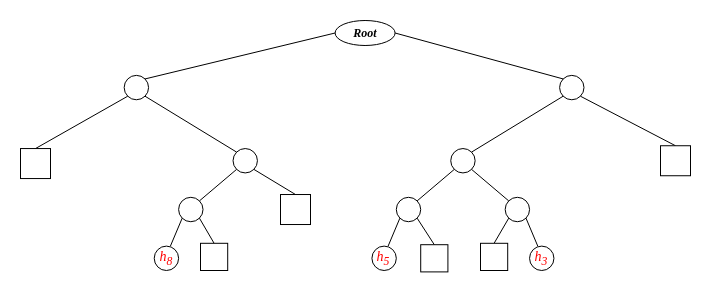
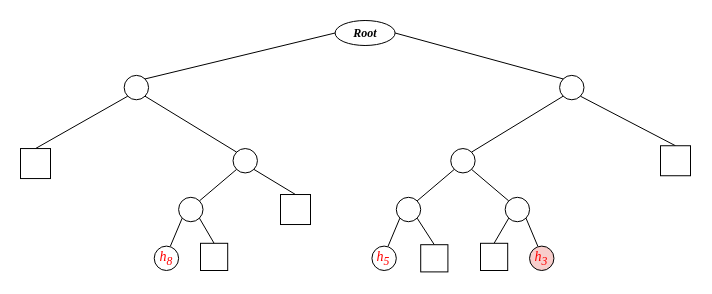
(542, 258) -> (542, 258)
